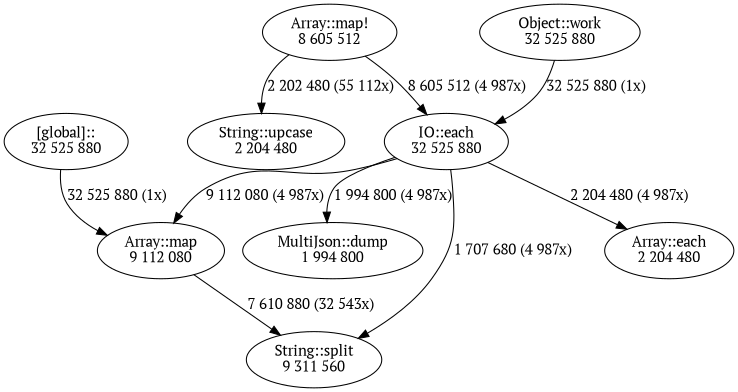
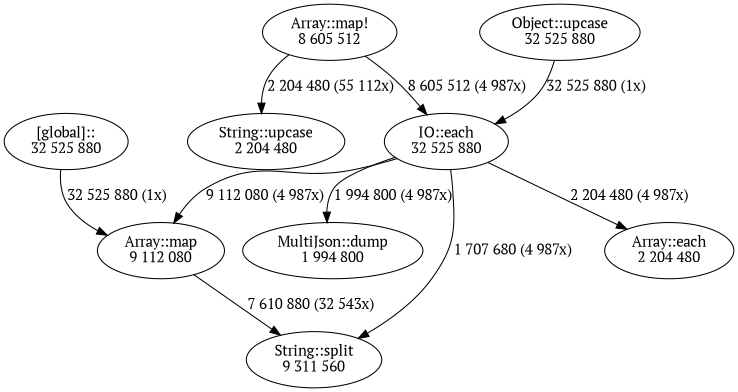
(560, 32) -> (560, 32)
(331, 87) -> (331, 87)
